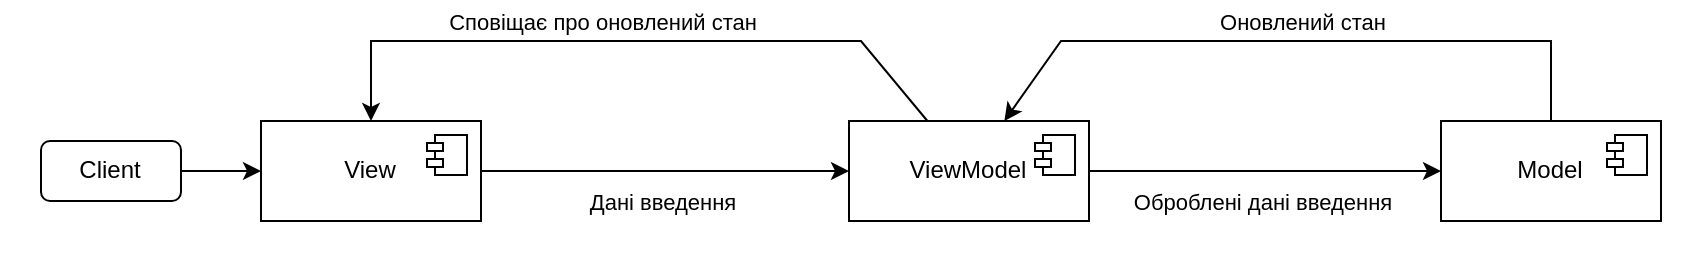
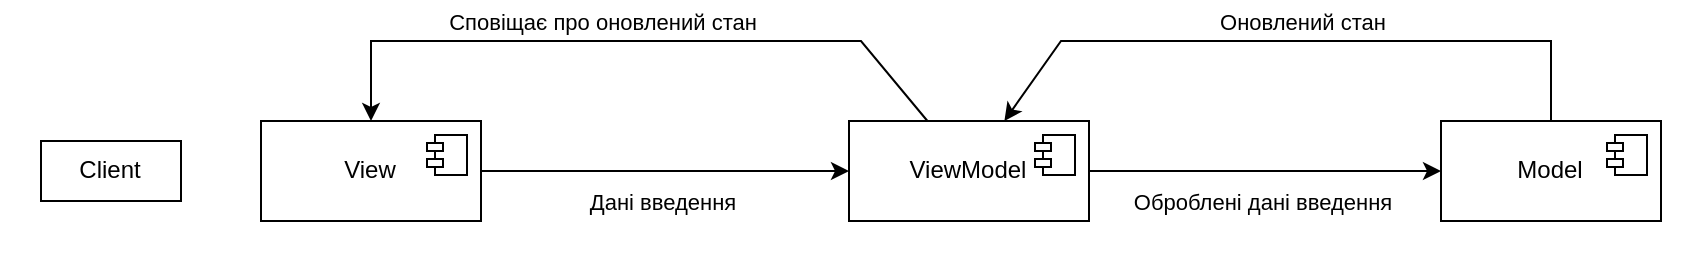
(111, 171) -> (111, 171)
(214, 171) -> none
